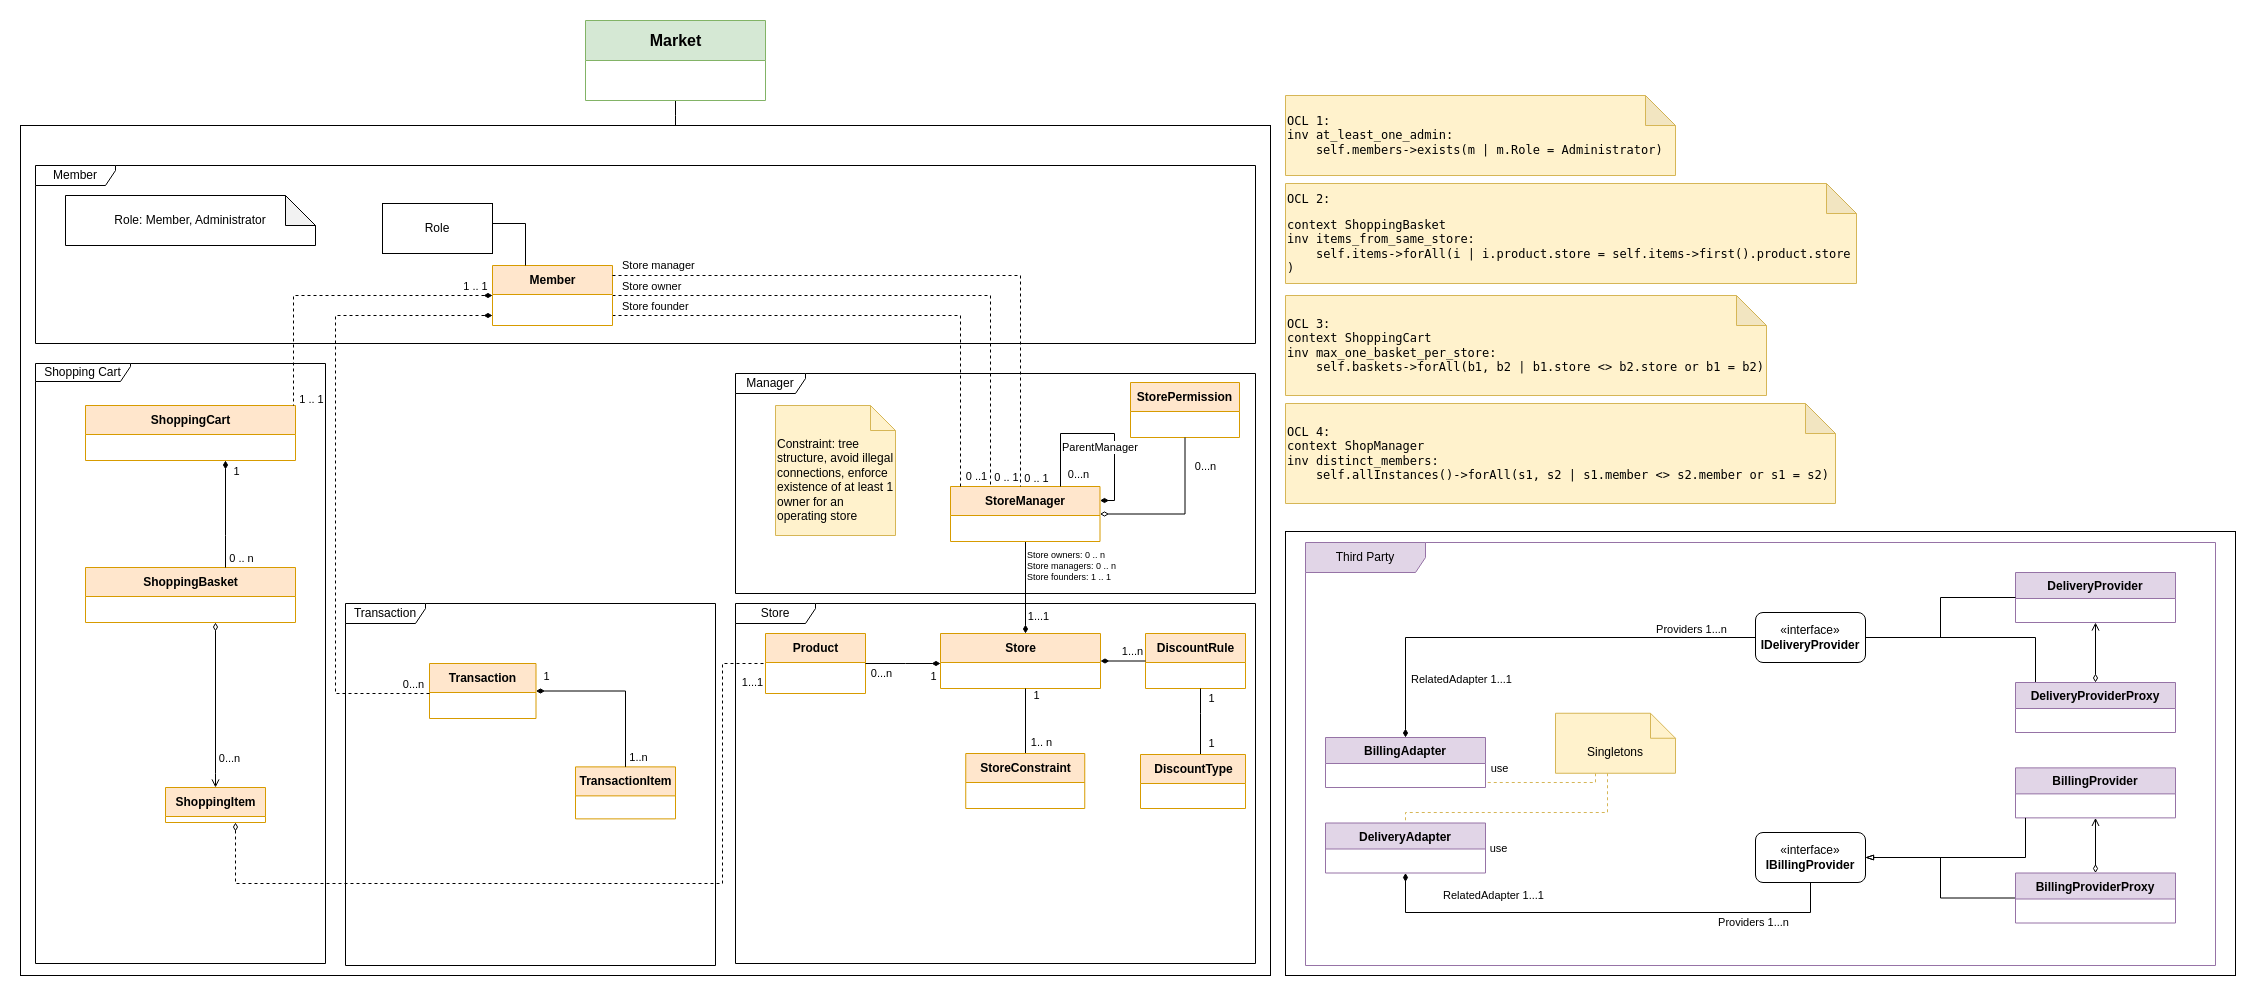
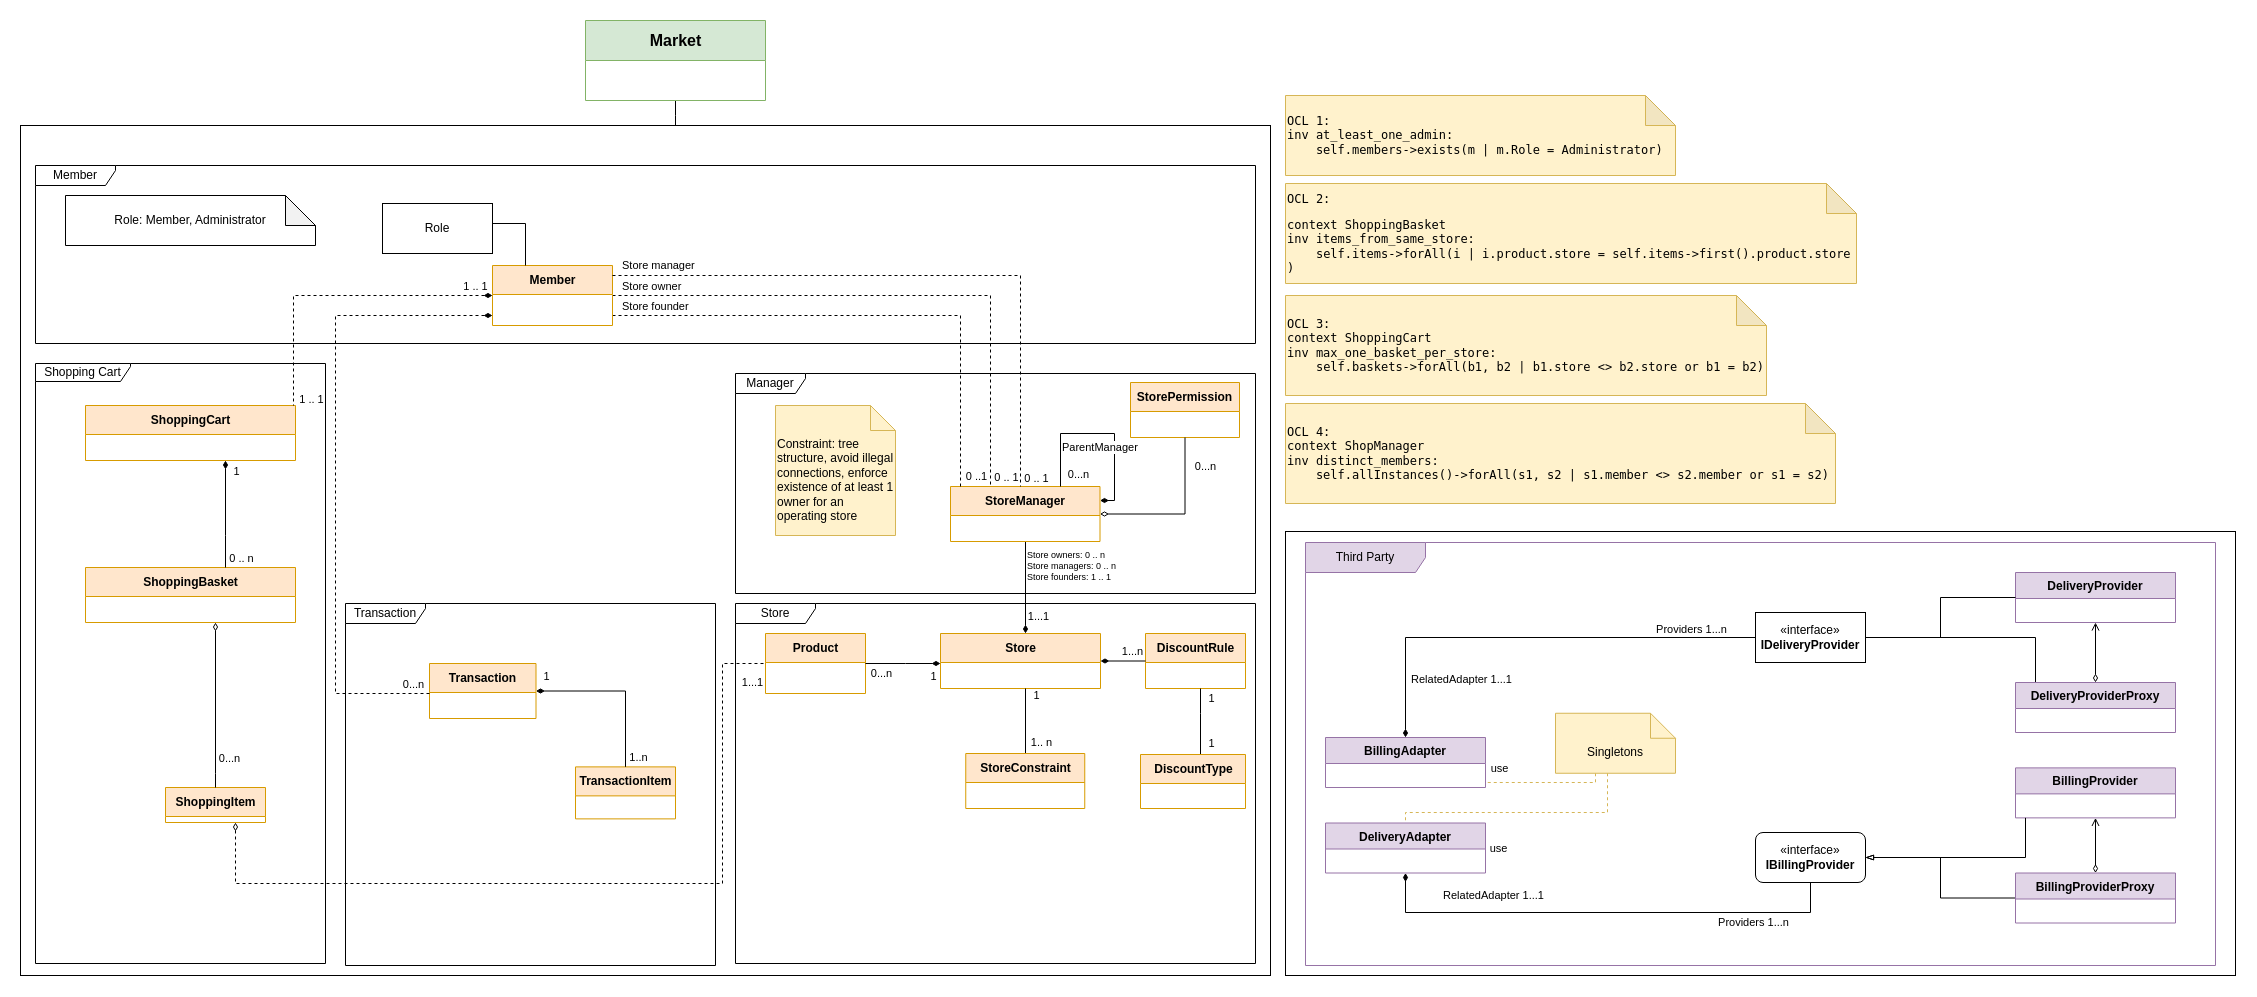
(1811, 638) -> (1811, 638)
(216, 781) -> (216, 782)
